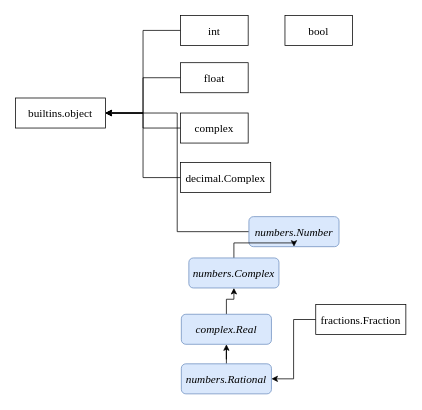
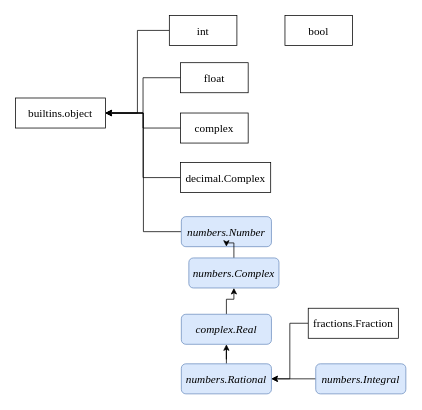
(214, 30) -> (203, 30)
(294, 231) -> (226, 231)
(360, 319) -> (353, 323)
none -> (305, 378)
none -> (360, 378)
